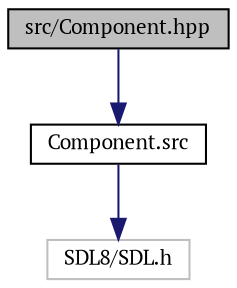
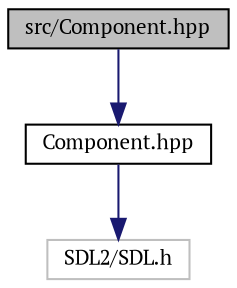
(118, 144) -> (118, 144)
(118, 260) -> (118, 260)
